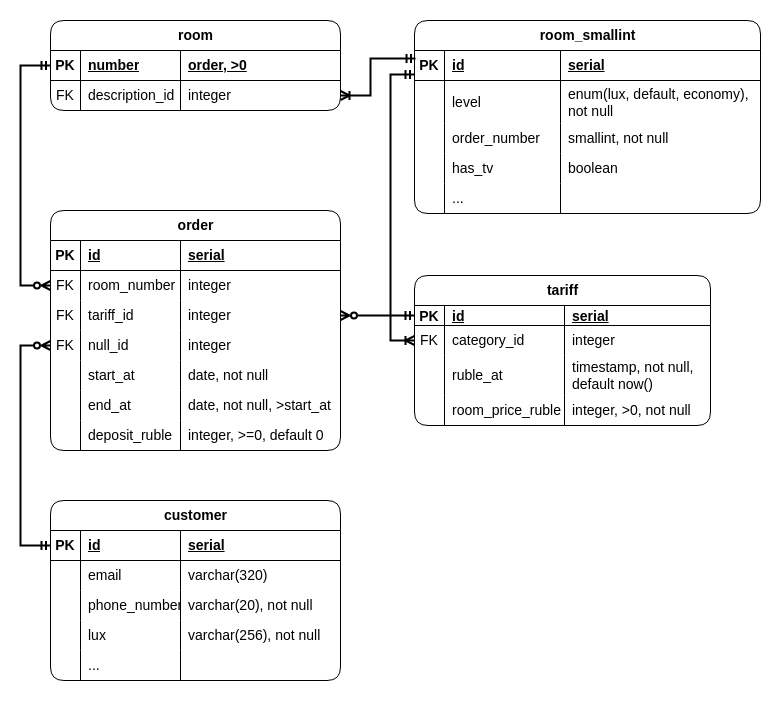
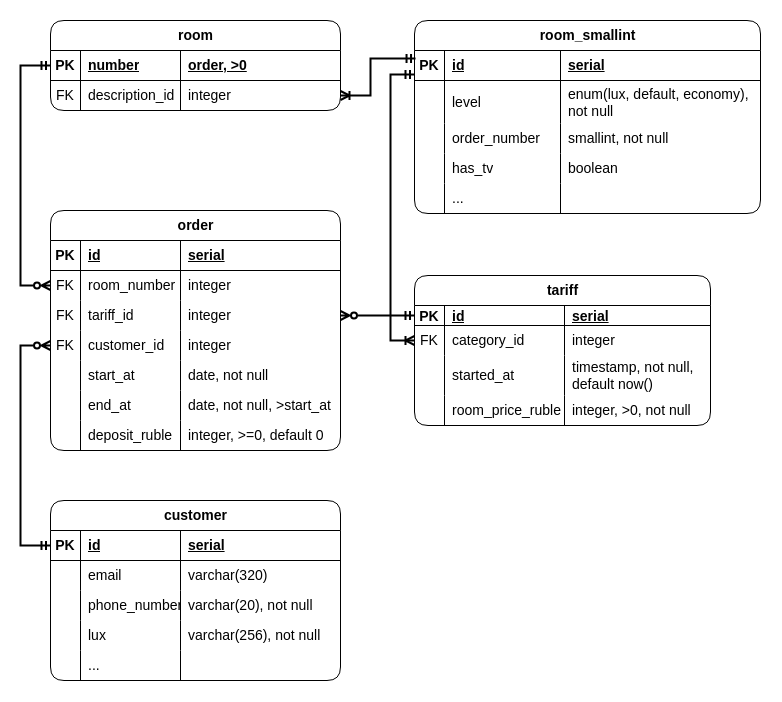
(110, 346) -> (130, 346)
(482, 376) -> (492, 376)
